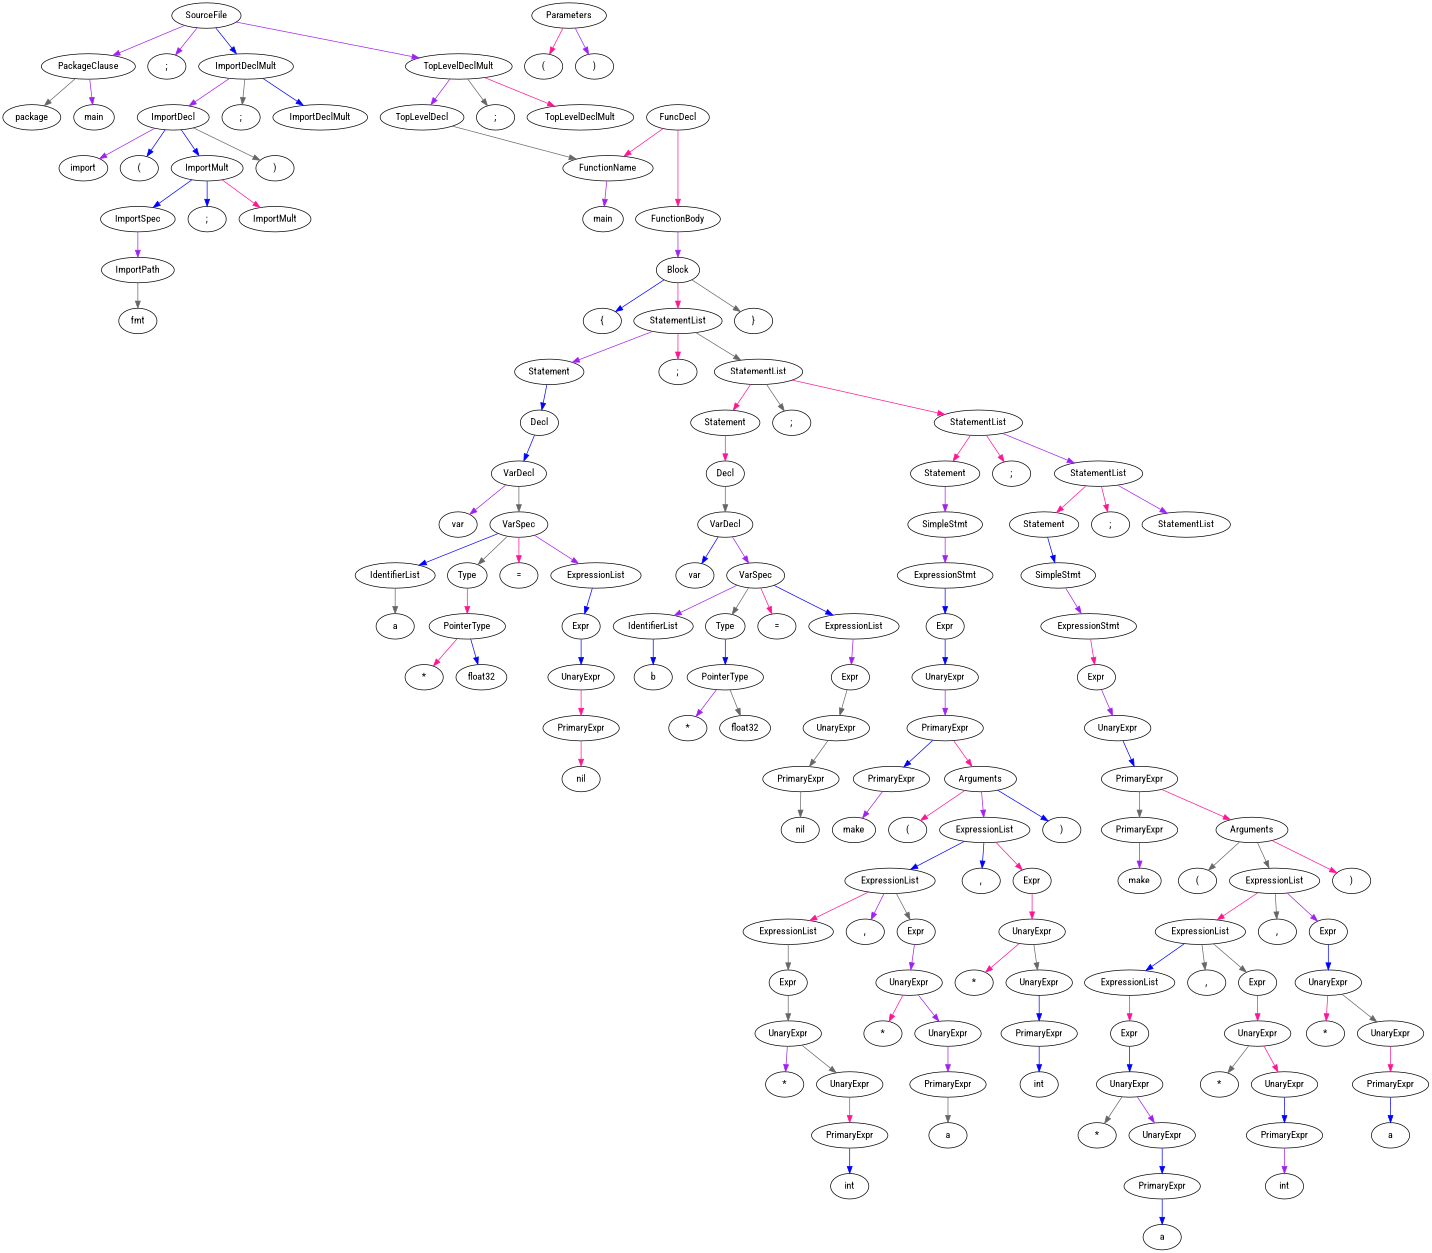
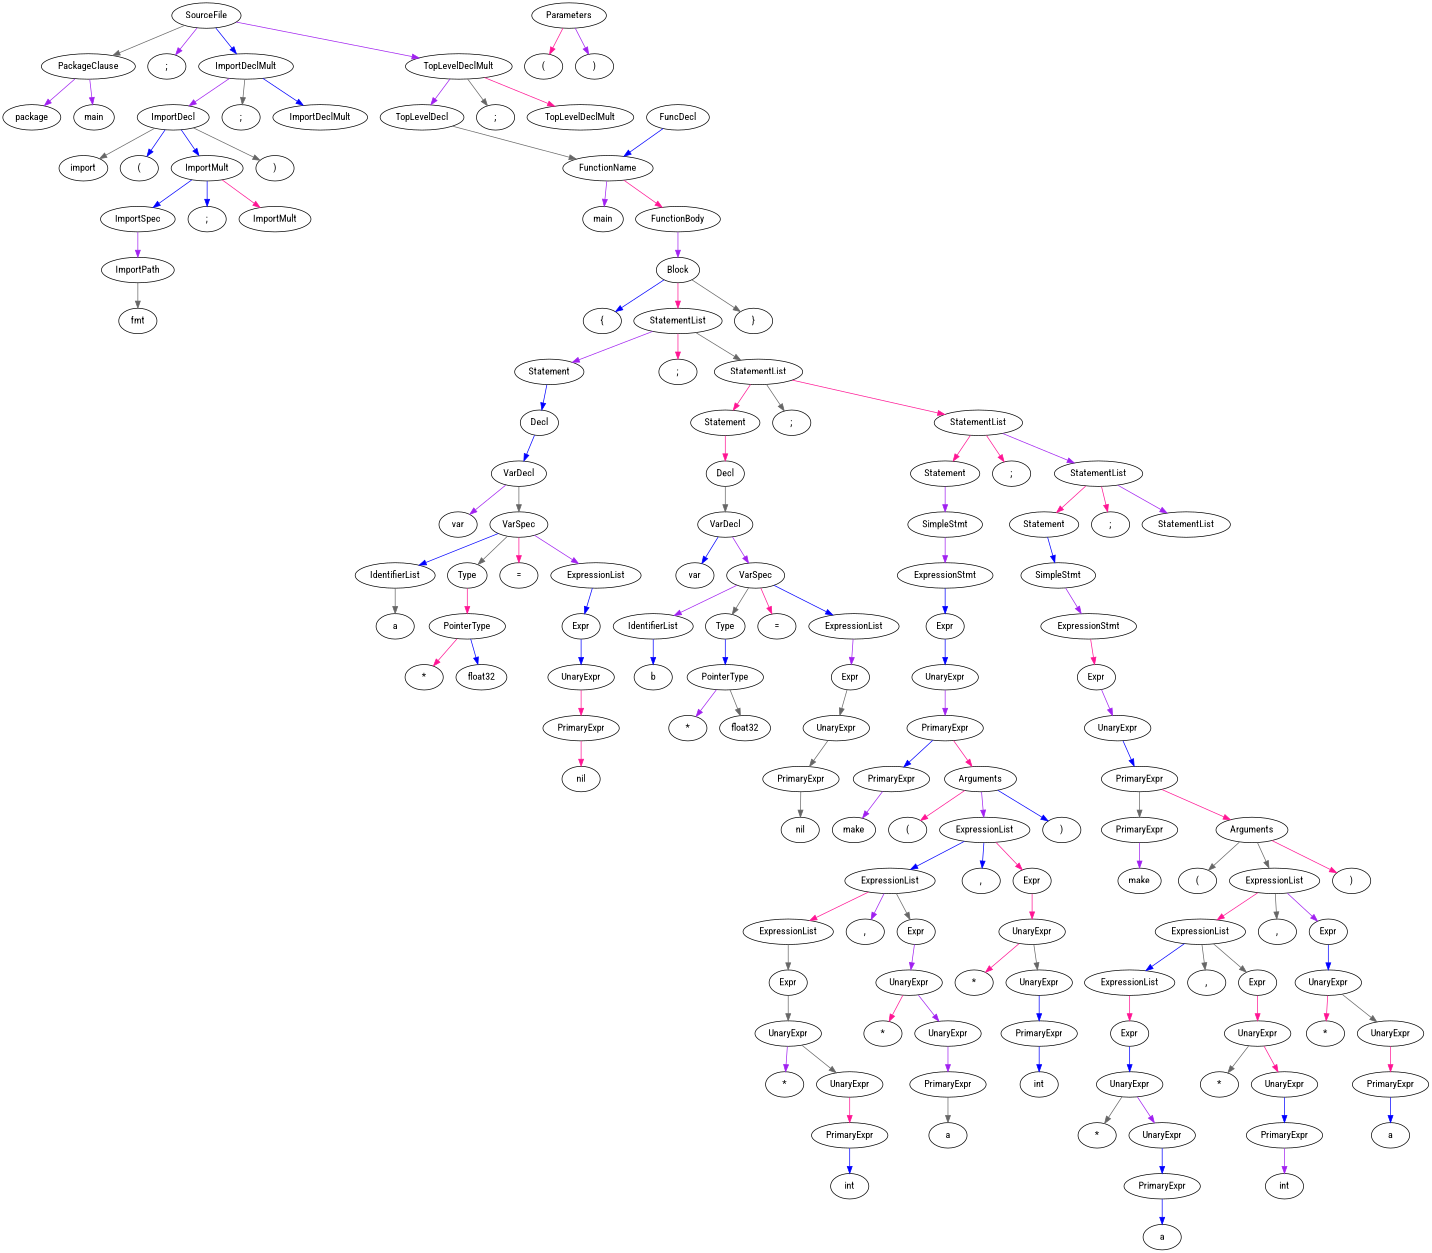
(152, 39) -> (152, 39)
(62, 90) -> (62, 90)
(646, 140) -> (646, 140)
(130, 142) -> (130, 142)
(678, 165) -> (640, 192)
